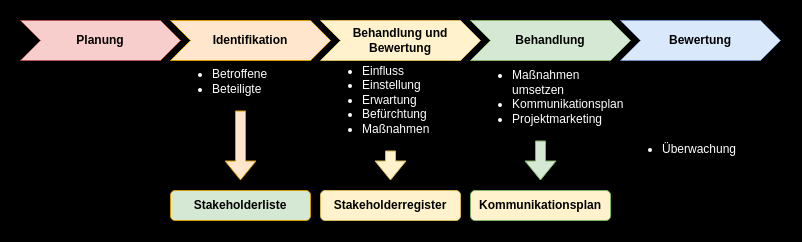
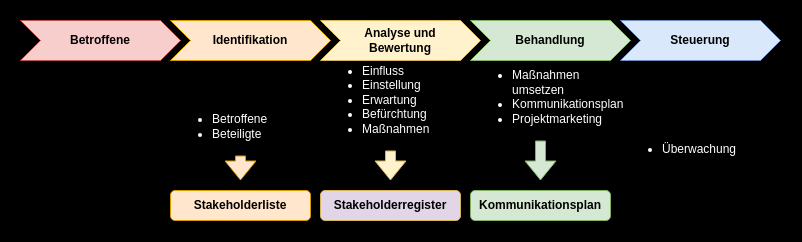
(101, 41) -> (101, 41)
(401, 41) -> (401, 41)
(701, 41) -> (701, 41)
(241, 86) -> (241, 131)
(241, 206) -> (241, 206)
(391, 206) -> (391, 206)
(541, 206) -> (541, 206)
